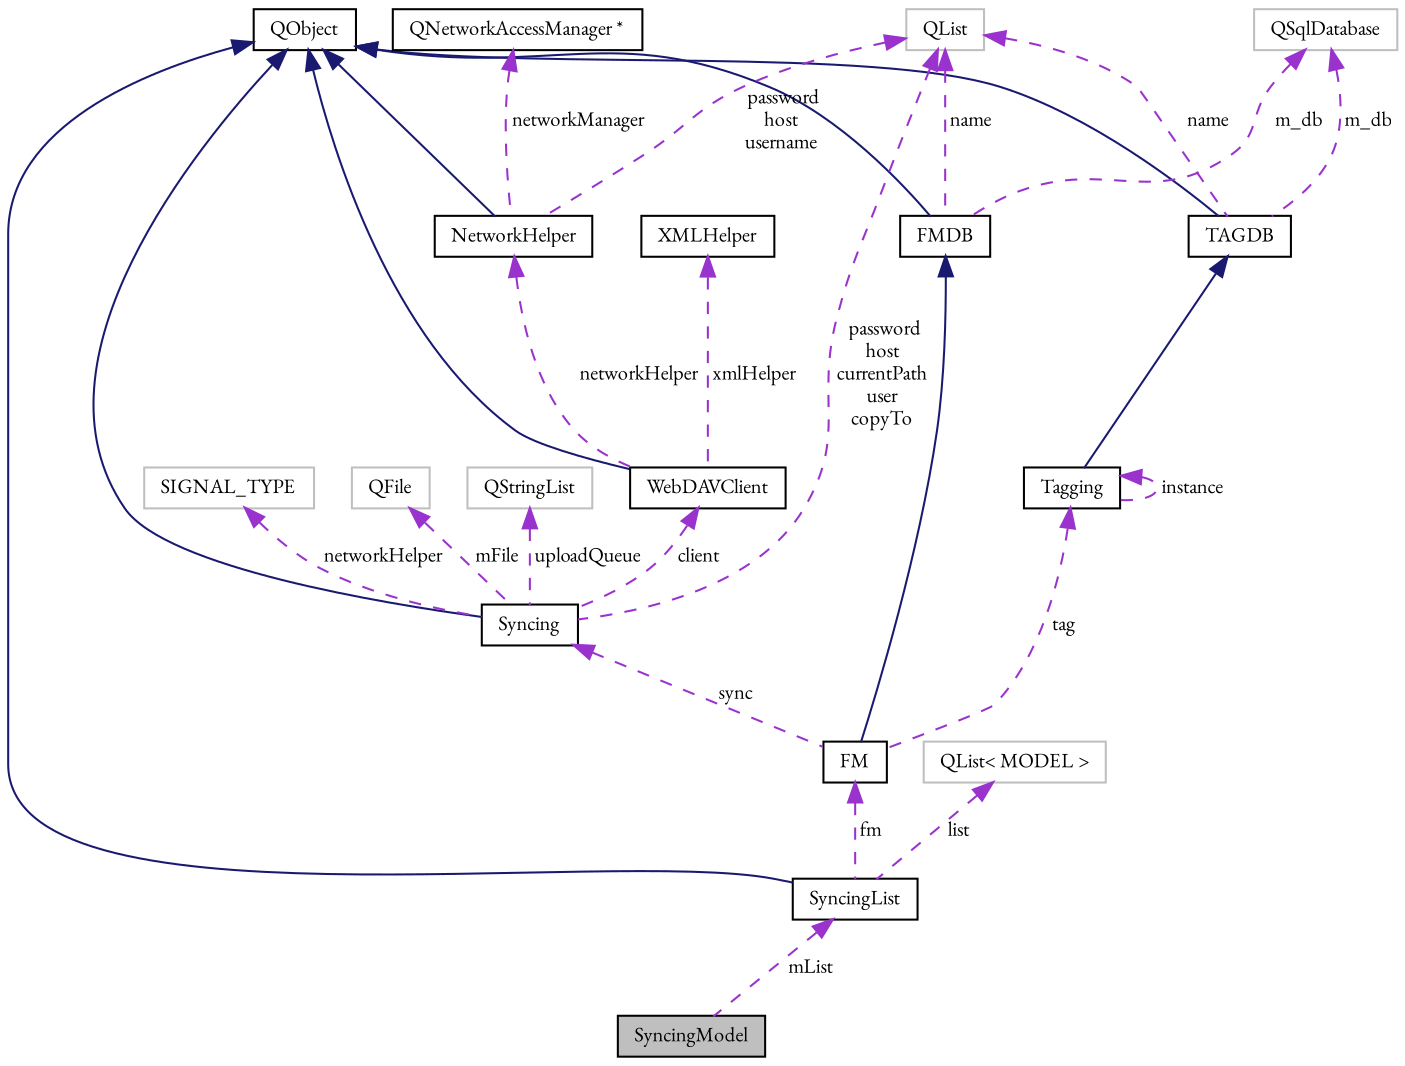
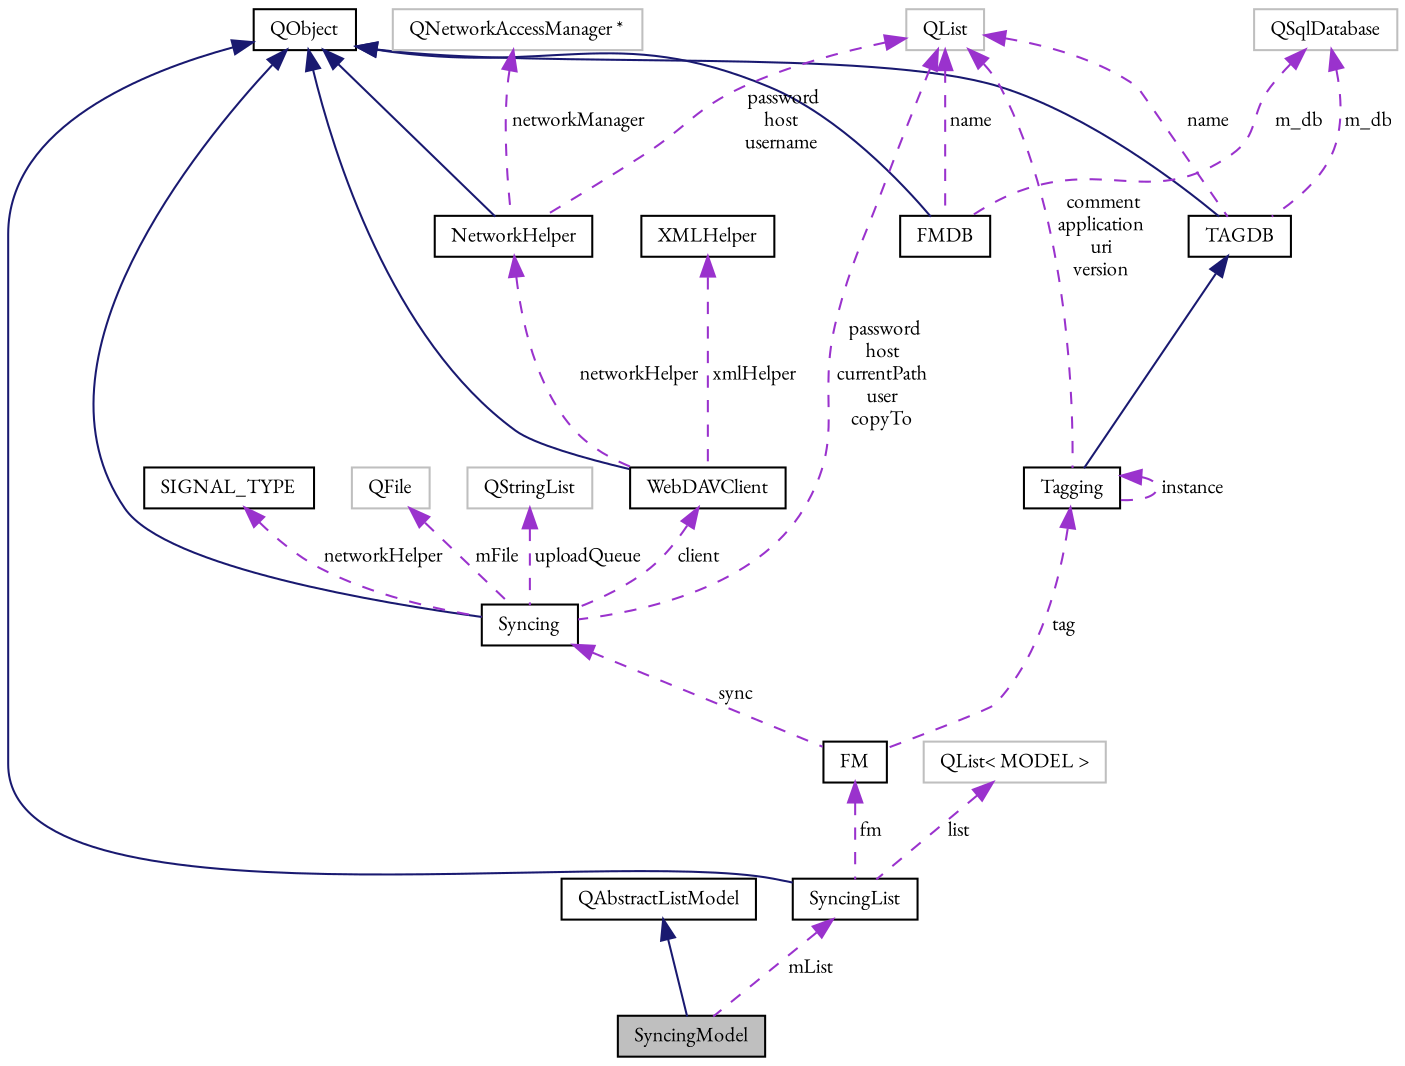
(518, 30) -> (518, 30)
none -> (1055, 259)
(229, 488) -> (229, 488)
(922, 513) -> none
none -> (659, 899)
